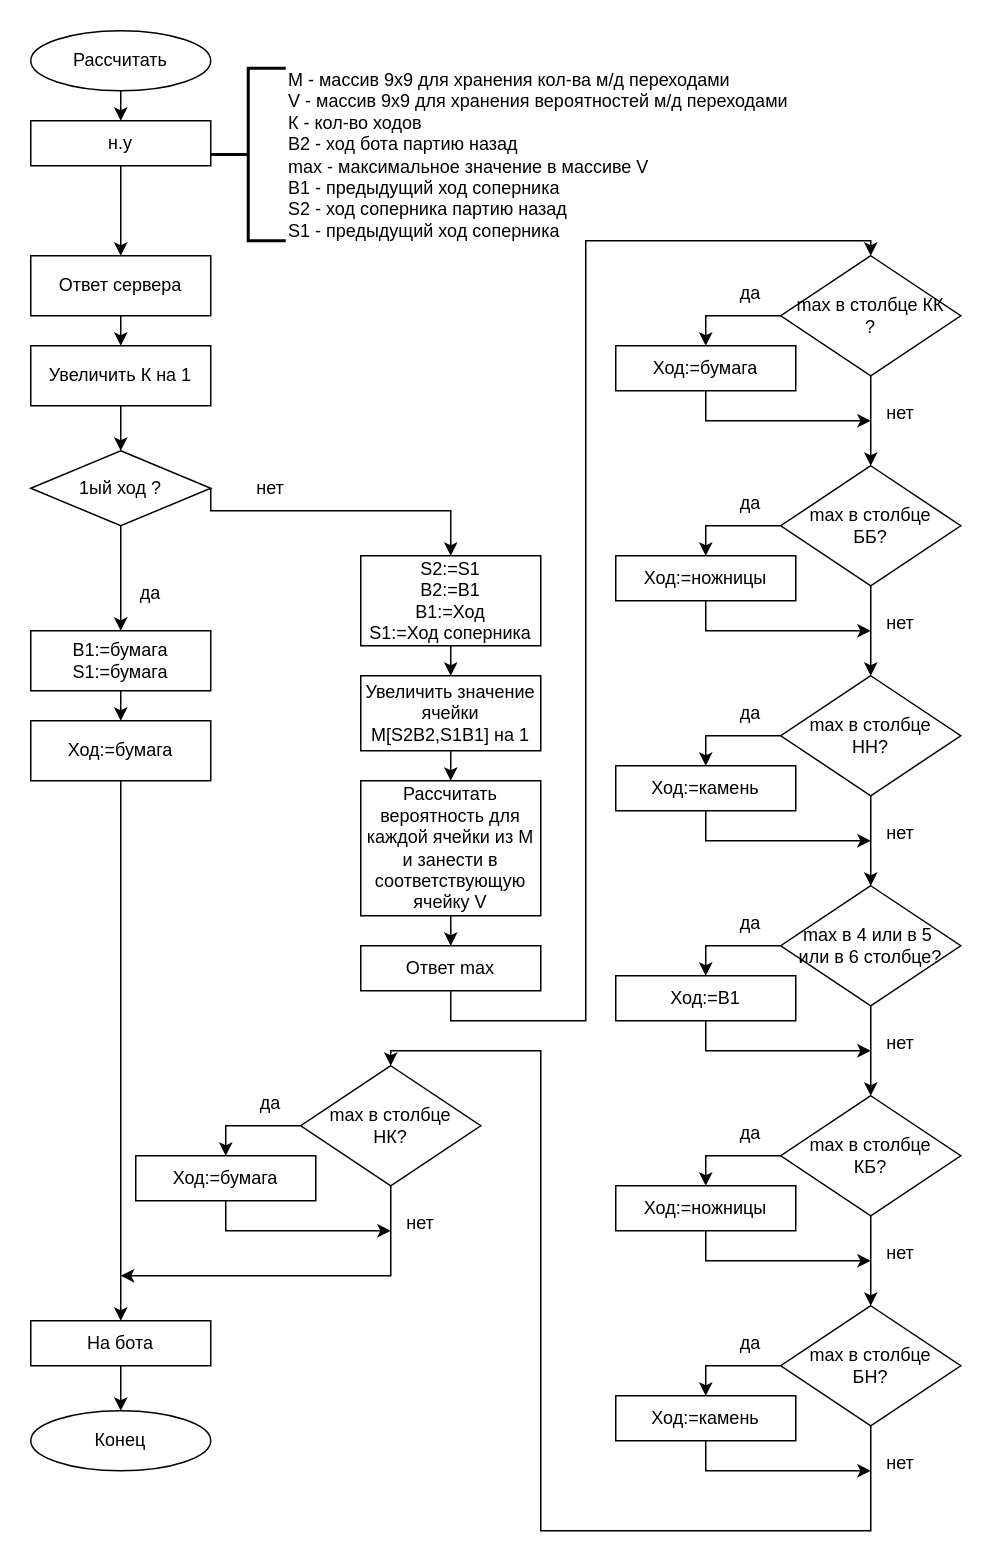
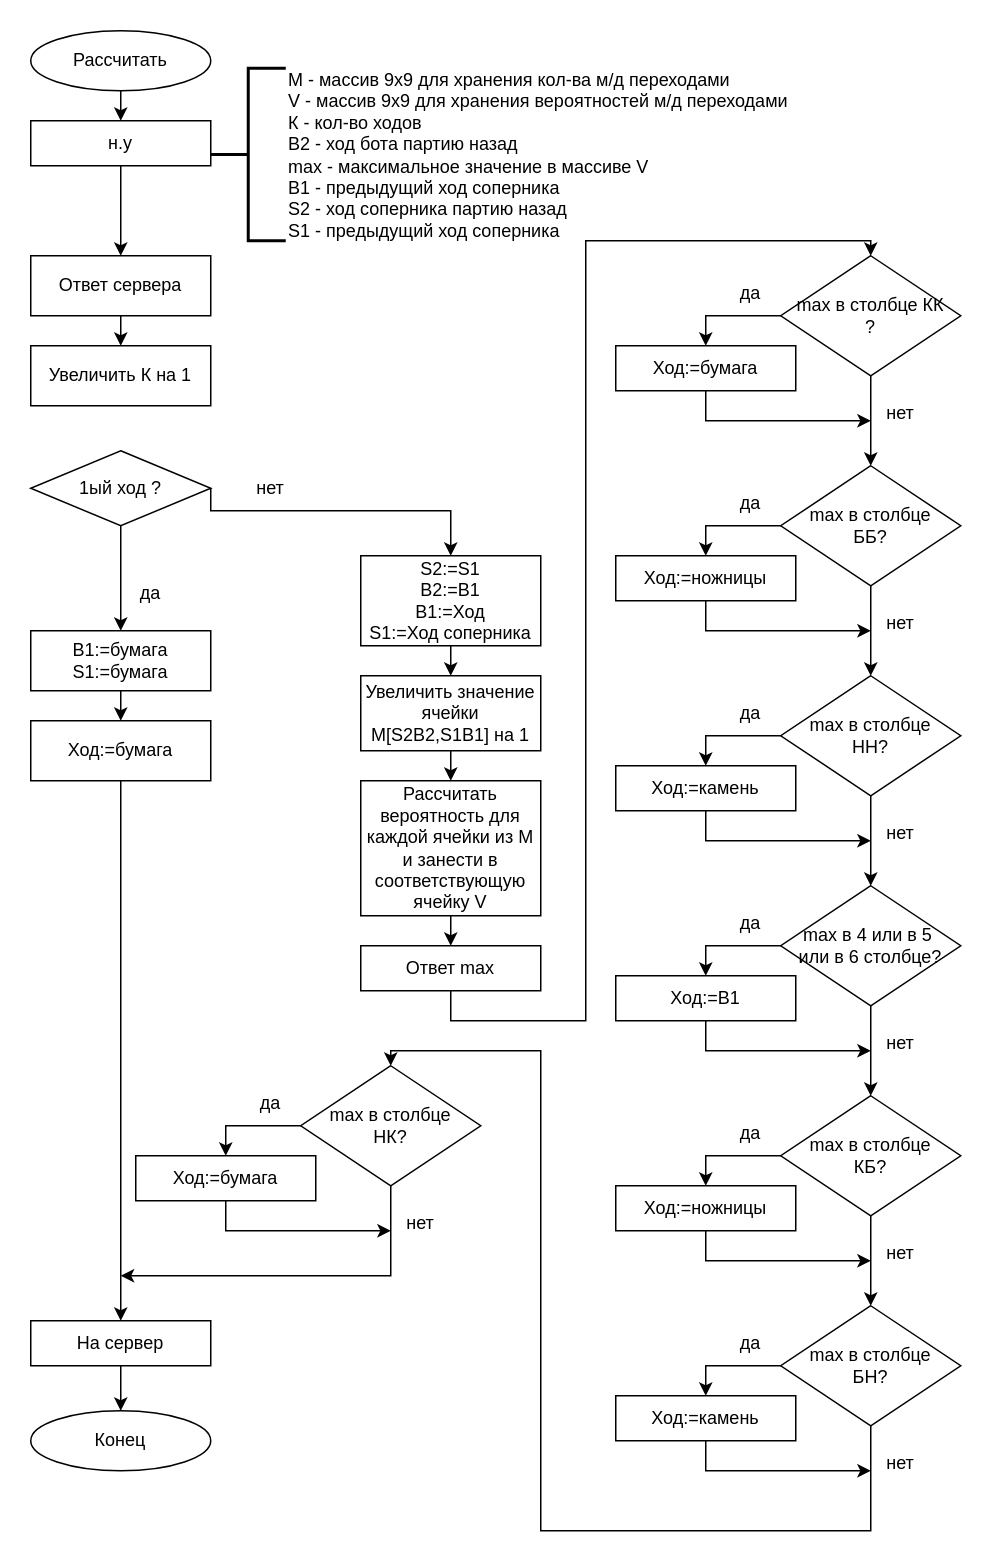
(121, 423) -> none
(121, 1343) -> (121, 1343)
